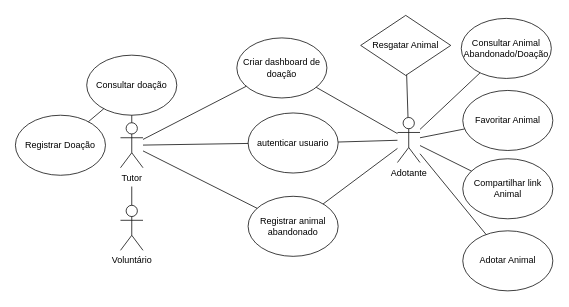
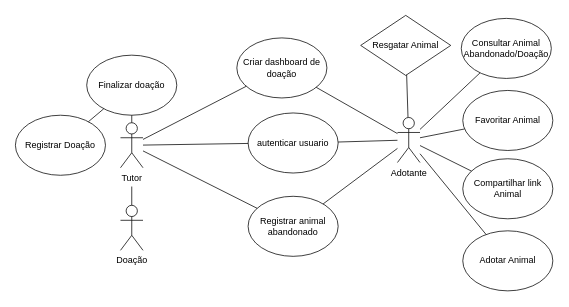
(132, 85) -> (132, 85)
(132, 261) -> (132, 261)
